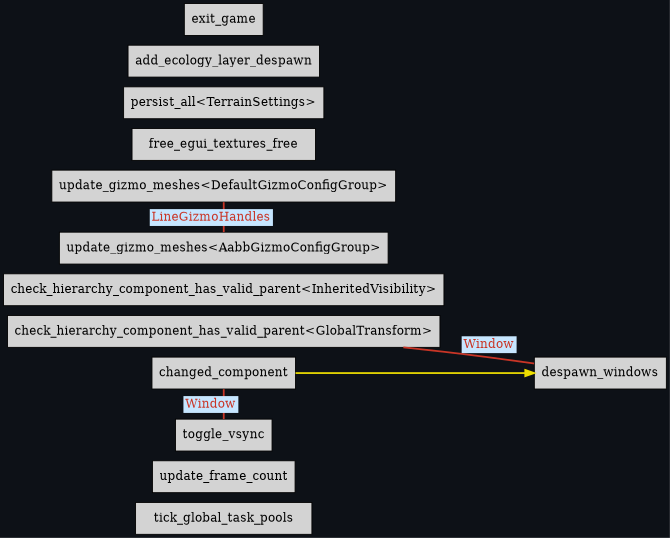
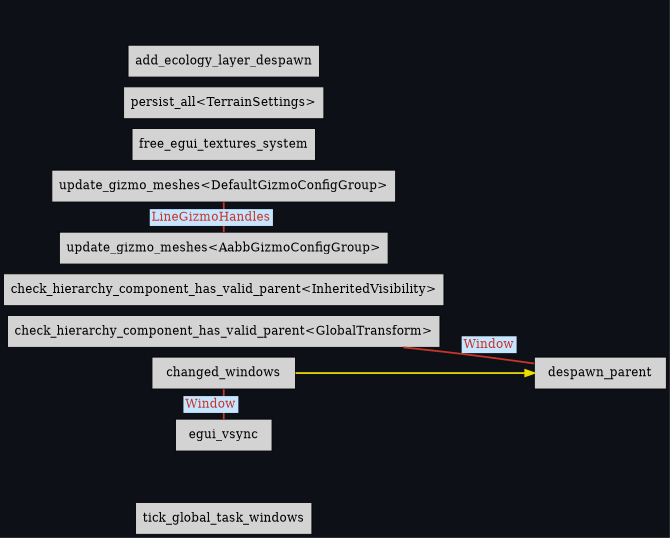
(224, 19) -> none
(224, 144) -> (224, 144)
(224, 373) -> (224, 373)
(600, 373) -> (600, 373)
(224, 435) -> (224, 435)
(224, 477) -> none
(224, 518) -> (224, 518)
